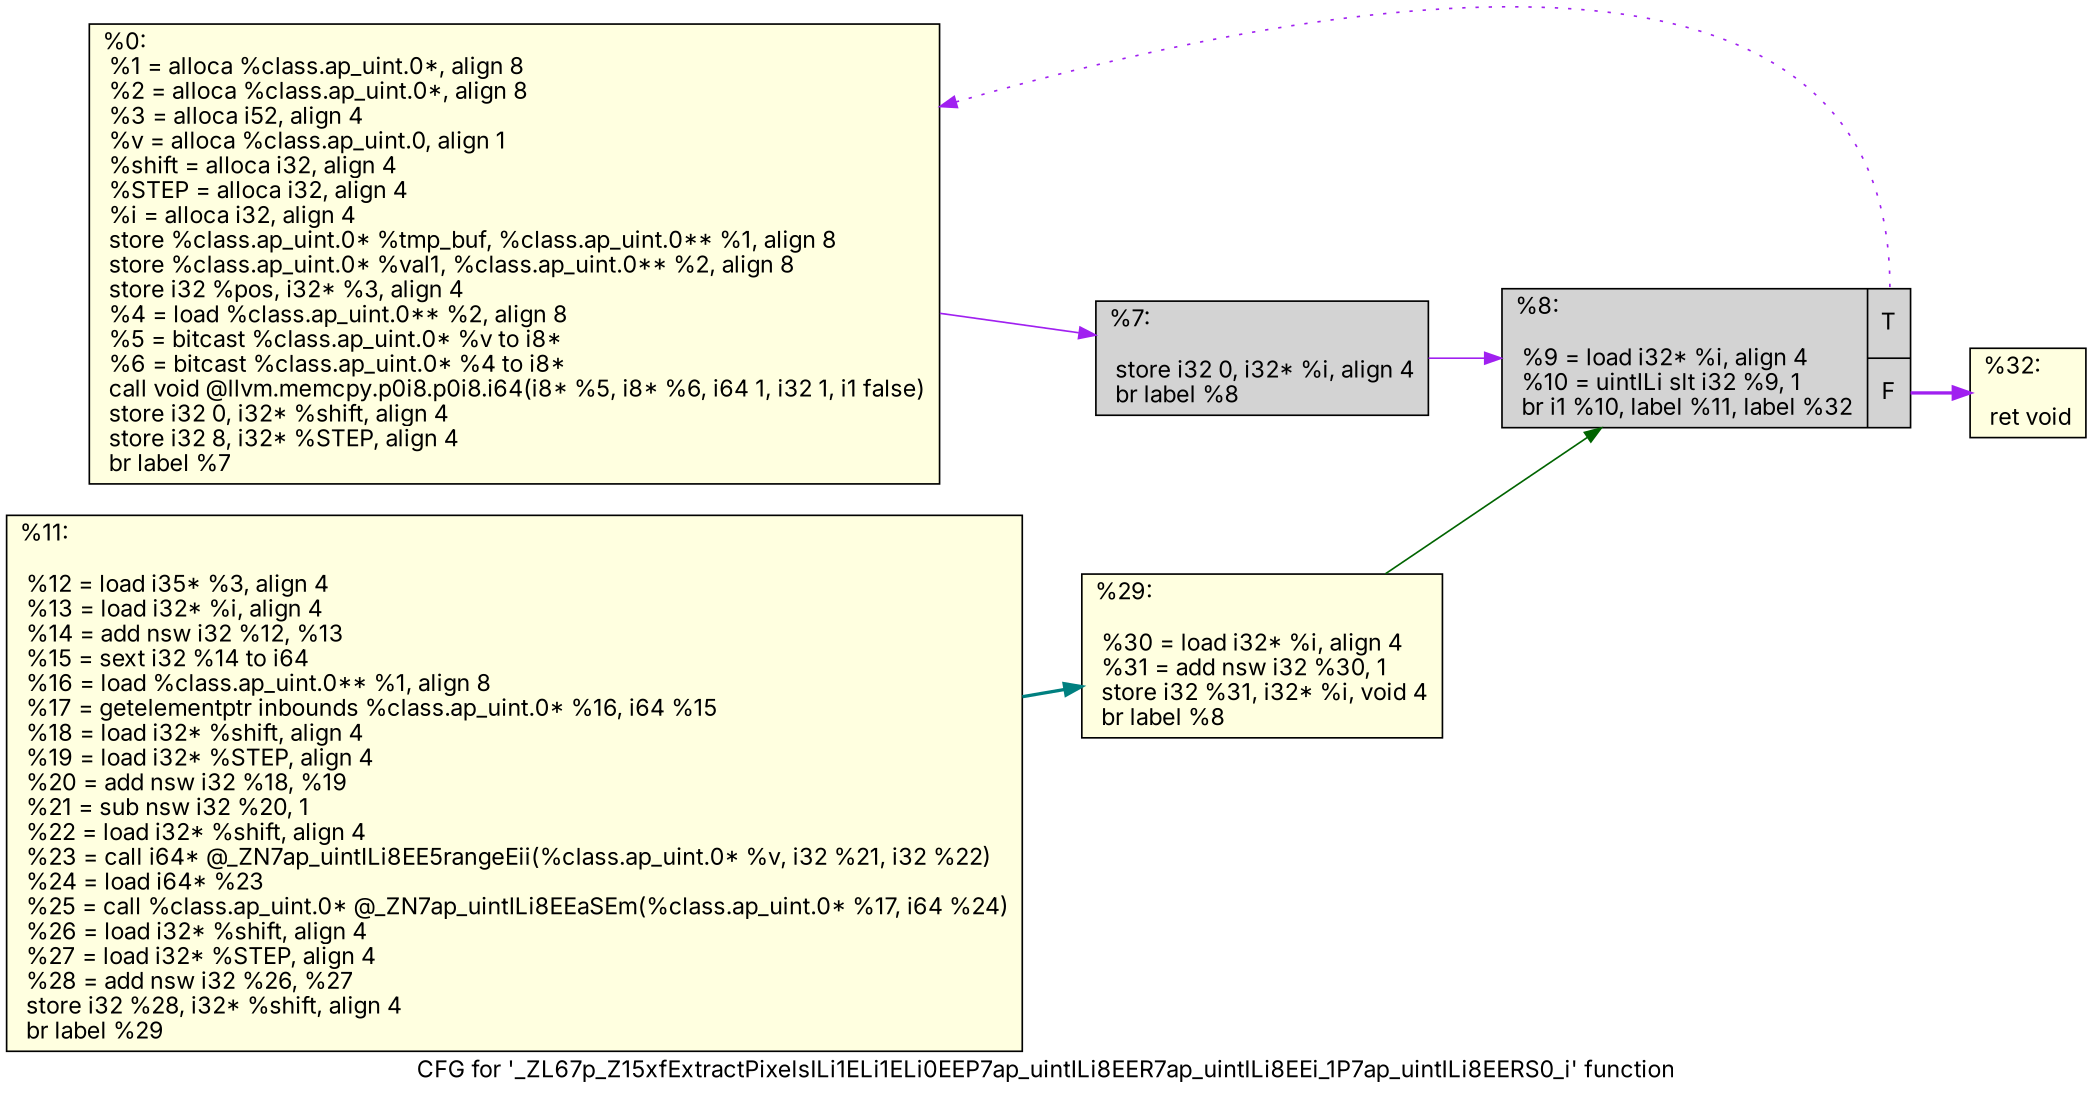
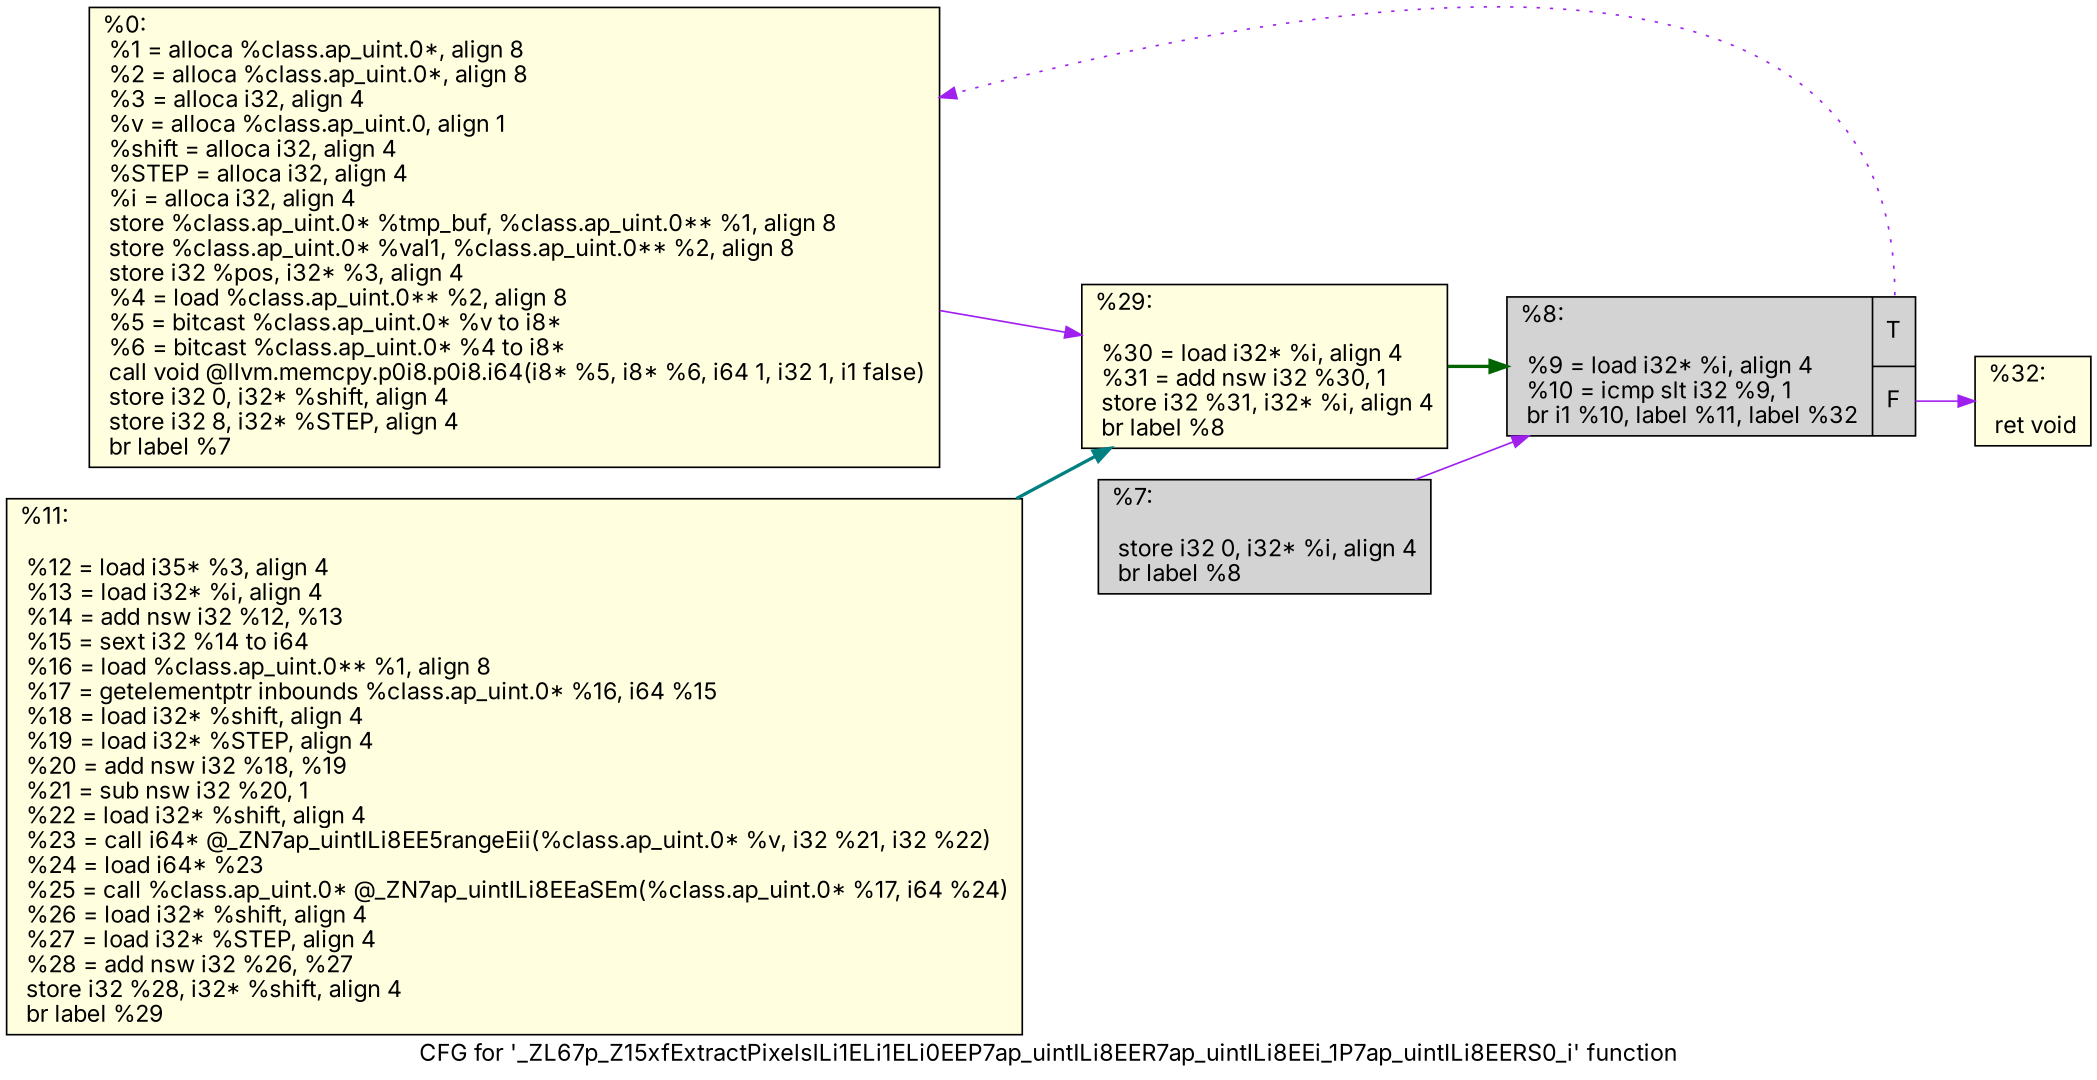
(233, 117) -> (234, 100)
(1009, 323) -> (1002, 321)
(1658, 383) -> (1657, 391)
(1932, 393) -> (1937, 401)
(1486, 506) -> (1469, 366)
(1262, 693) -> (1265, 404)
